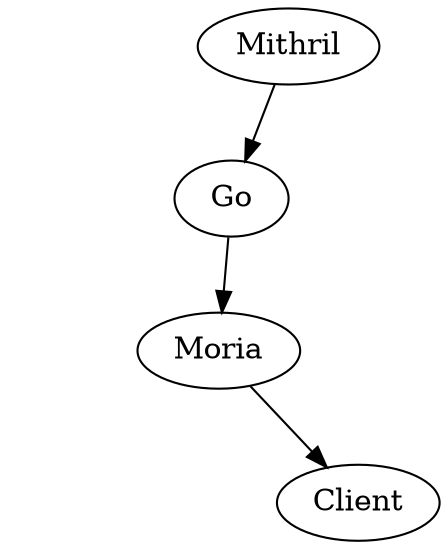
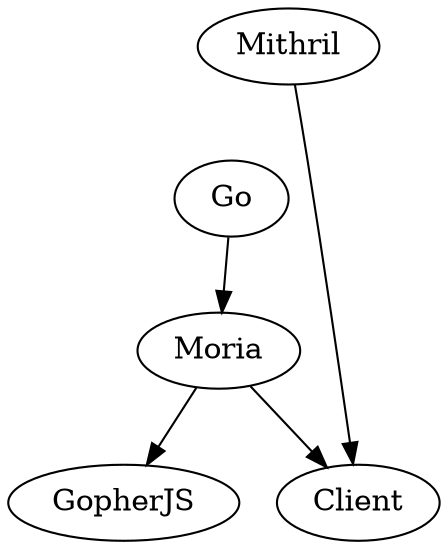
(264, 113) -> (324, 264)
none -> (124, 503)
